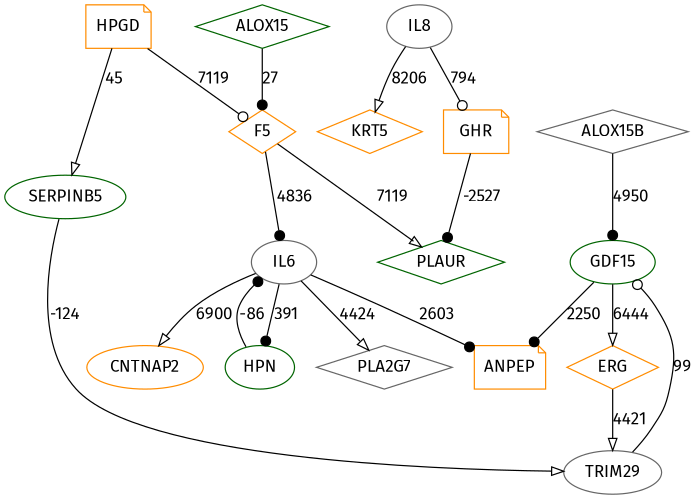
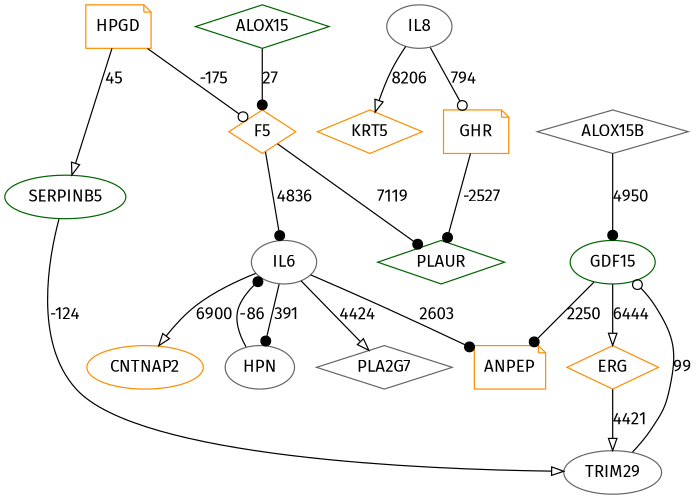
(214, 79) -> (214, 79)
(346, 193) -> (346, 193)
(260, 367) -> (260, 367)
